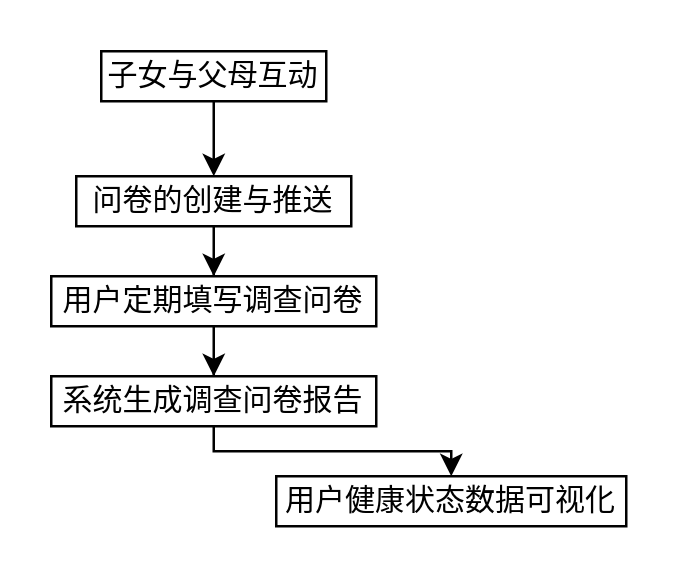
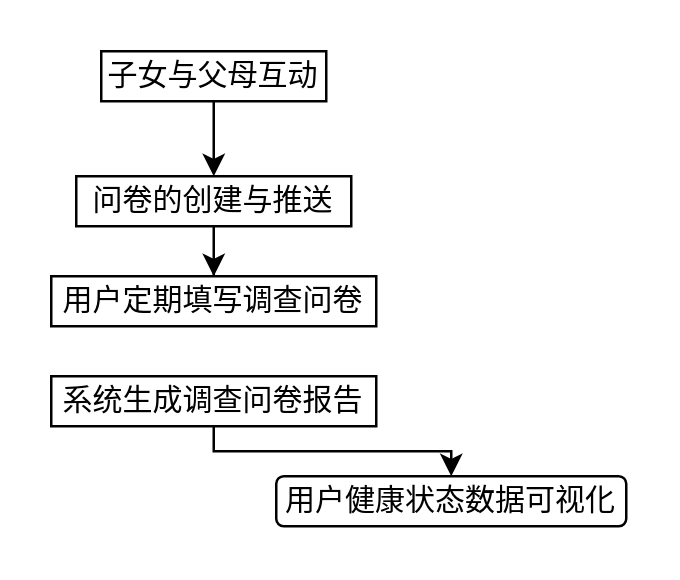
(214, 359) -> none
(451, 501) -> (451, 501)
